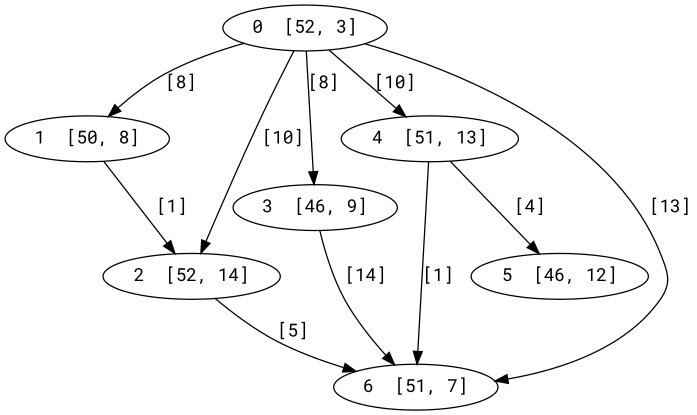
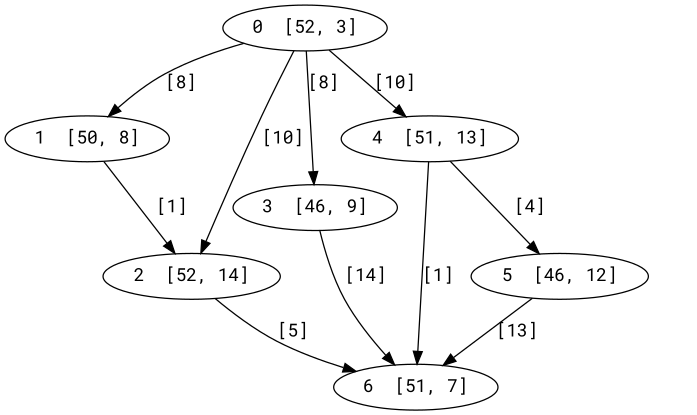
(621, 191) -> (493, 328)
